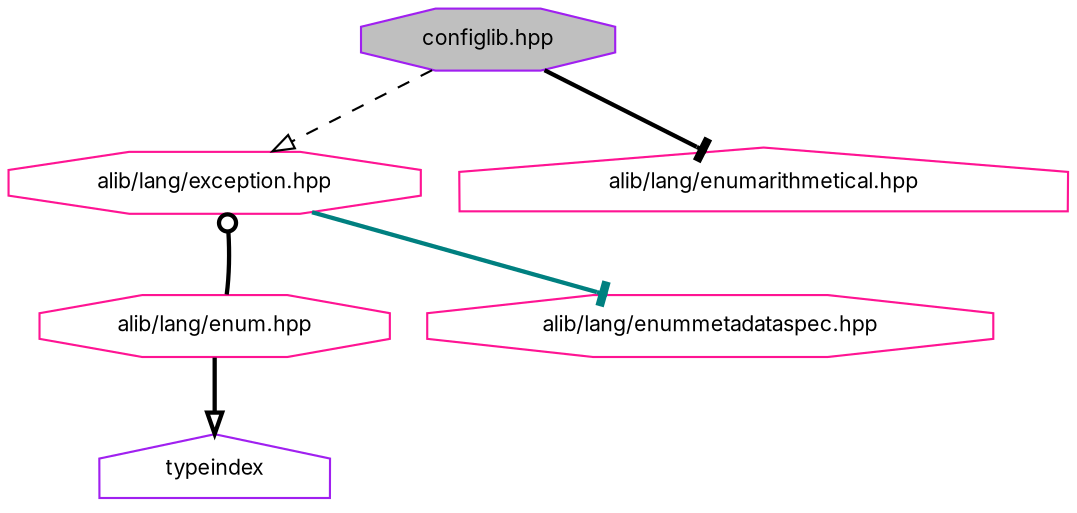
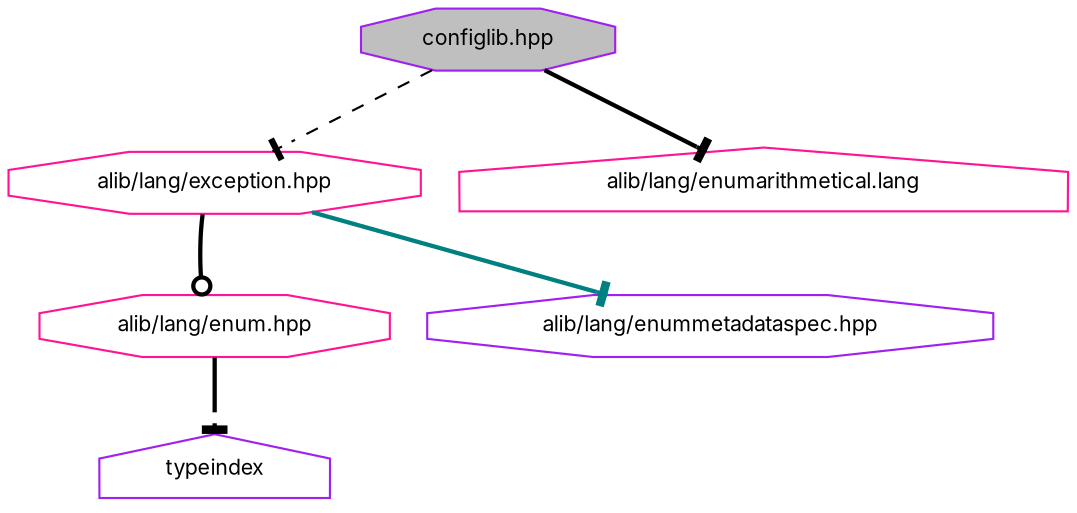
(362, 106) -> (362, 106)
(764, 183) -> (764, 183)
(229, 263) -> (200, 246)
(710, 326) -> (710, 326)
(215, 385) -> (215, 385)
